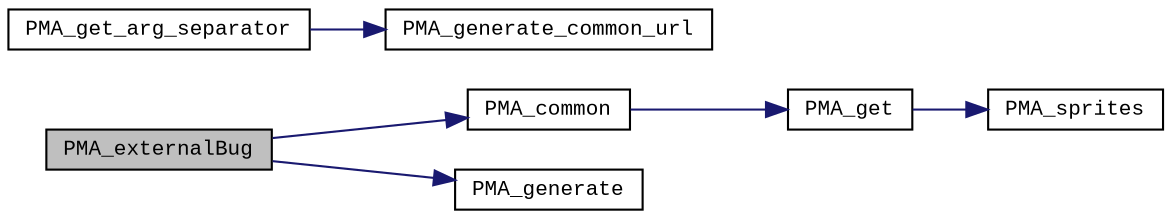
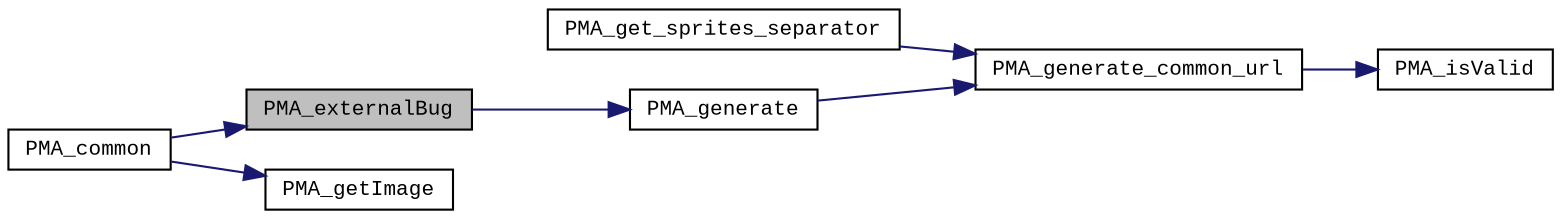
(159, 29) -> (724, 29)
none -> (1465, 70)
none -> (886, 94)
(850, 110) -> (359, 190)
(1076, 110) -> none
(359, 129) -> (198, 134)
